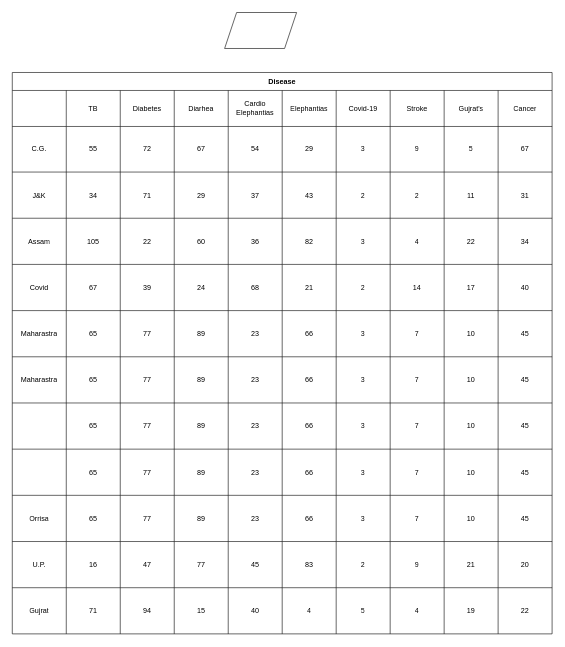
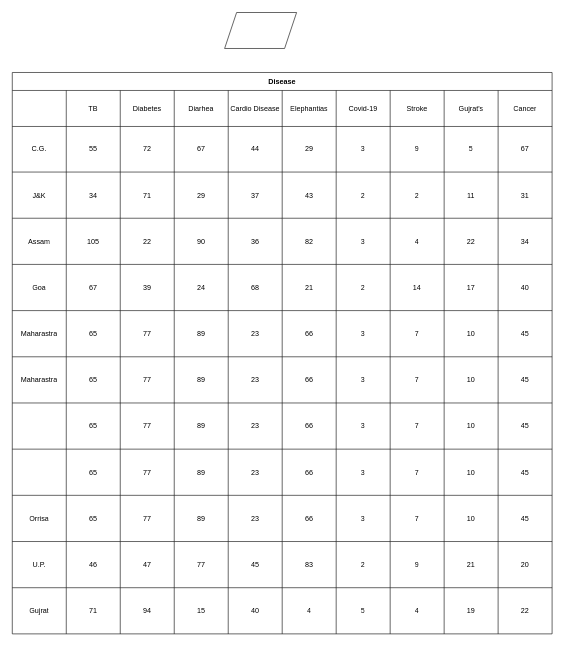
(255, 108) -> (255, 108)
(255, 149) -> (255, 149)
(201, 242) -> (201, 242)
(39, 288) -> (39, 288)
(93, 565) -> (93, 565)
